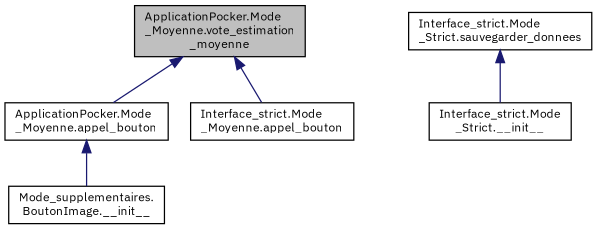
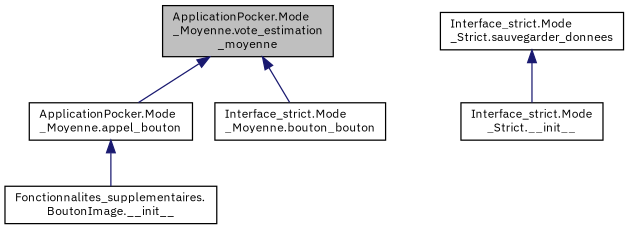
(272, 121) -> (300, 121)
(87, 205) -> (111, 205)
